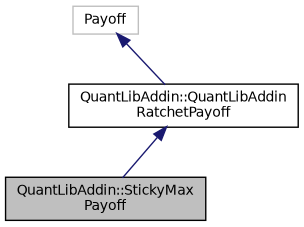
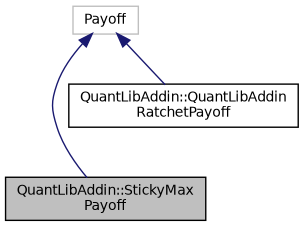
(140, 158) -> (53, 111)
